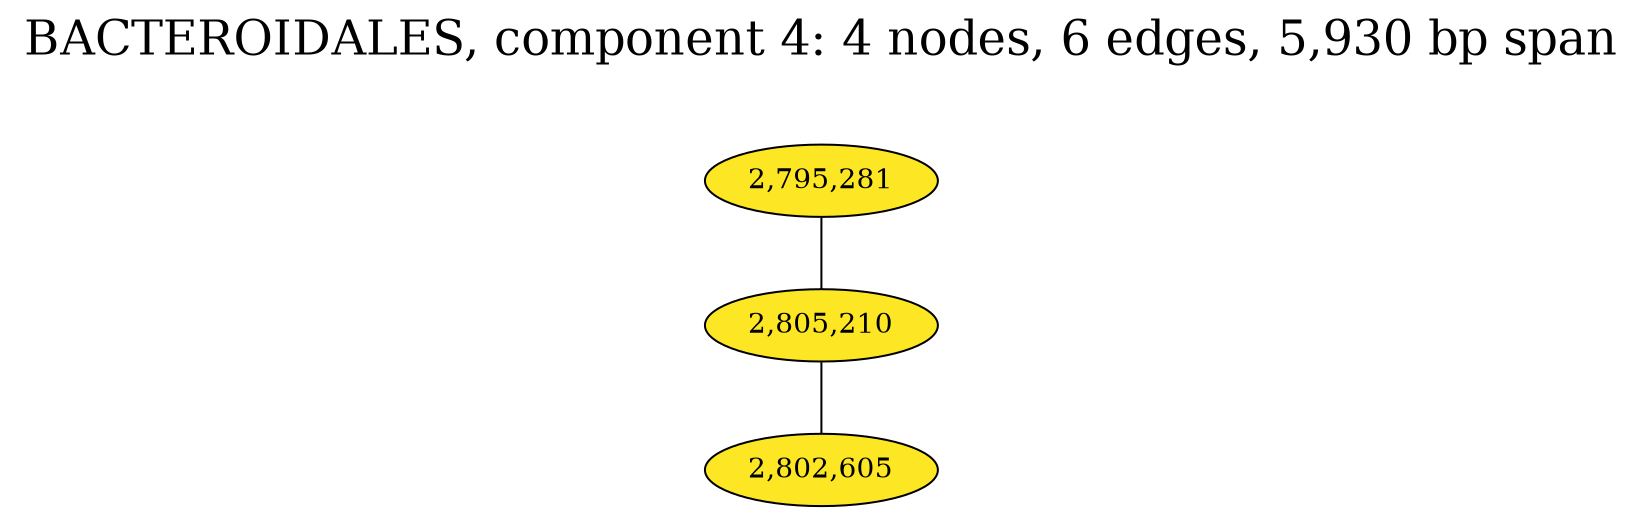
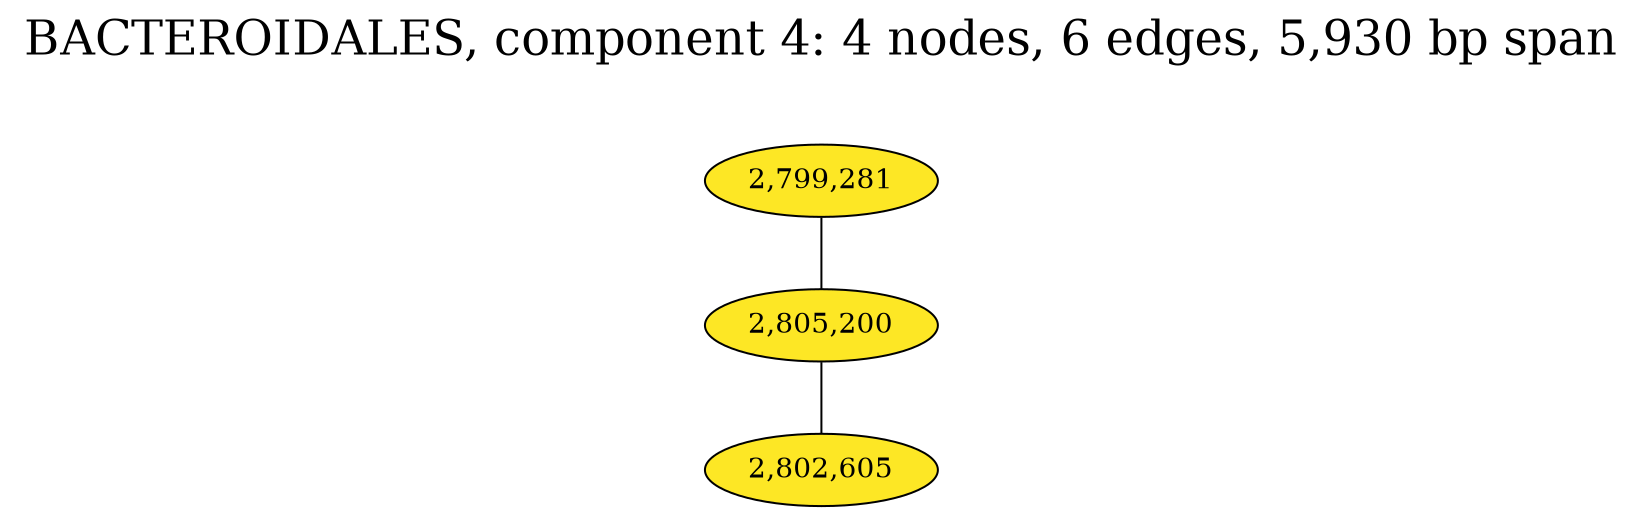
(821, 181) -> (821, 181)
(821, 325) -> (821, 325)
